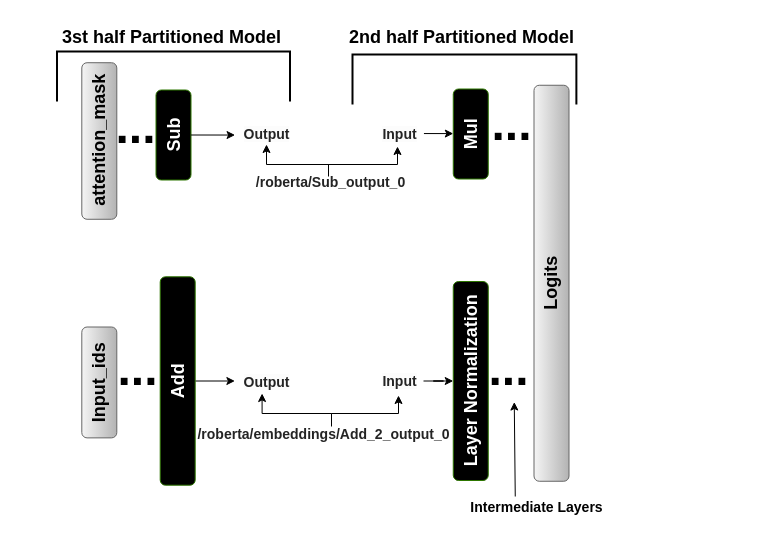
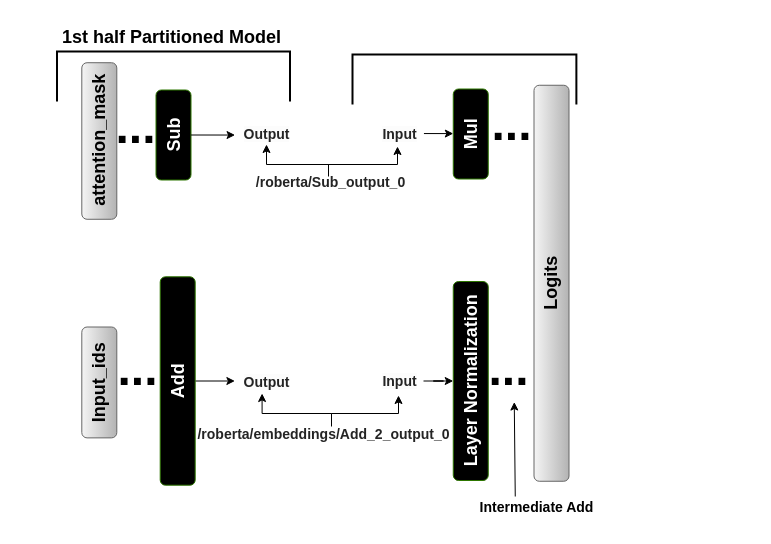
(172, 38) -> (172, 38)
(462, 38) -> none
(537, 508) -> (537, 508)
